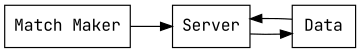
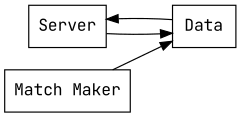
(145, 26) -> (137, 58)
